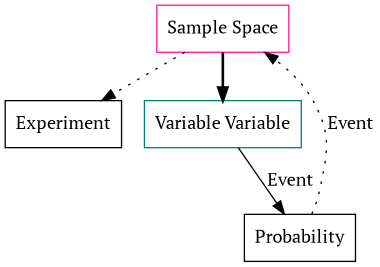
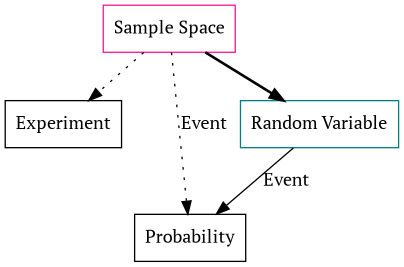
(223, 124) -> (320, 124)
(325, 129) -> (179, 127)
